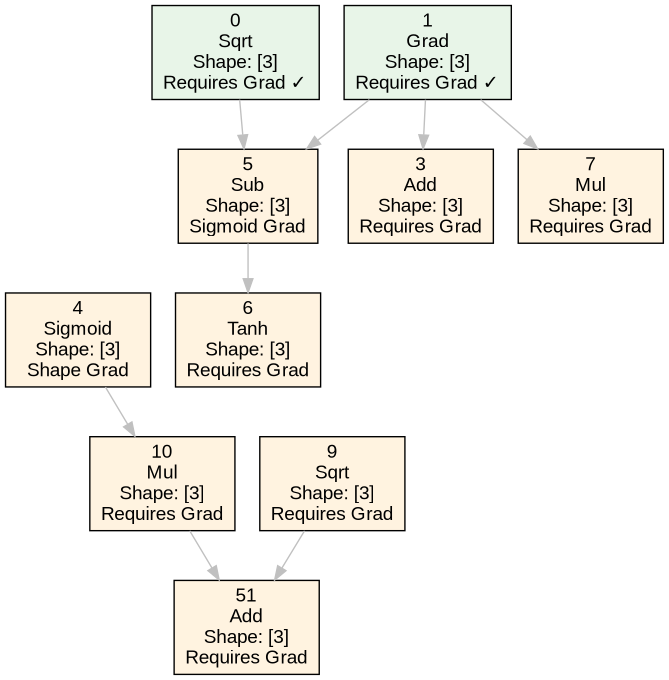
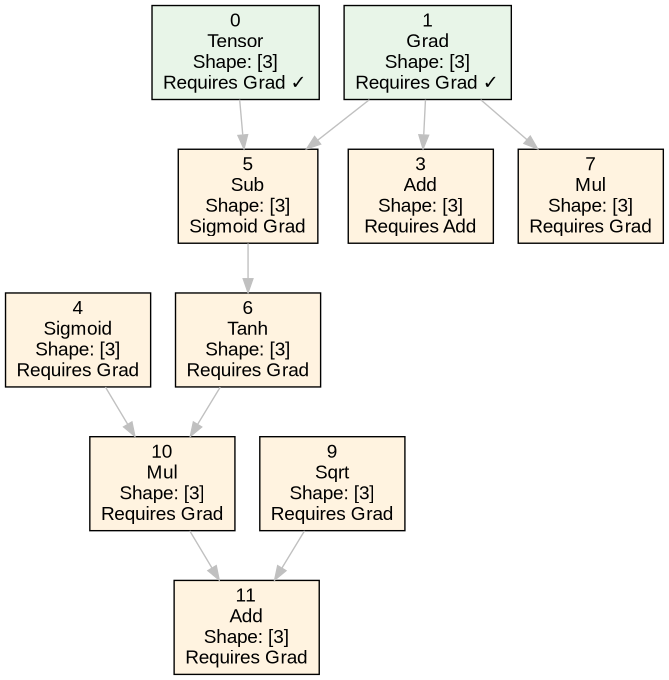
(236, 53) -> (236, 53)
(421, 196) -> (421, 196)
(78, 340) -> (78, 340)
none -> (209, 406)
(247, 627) -> (247, 627)
